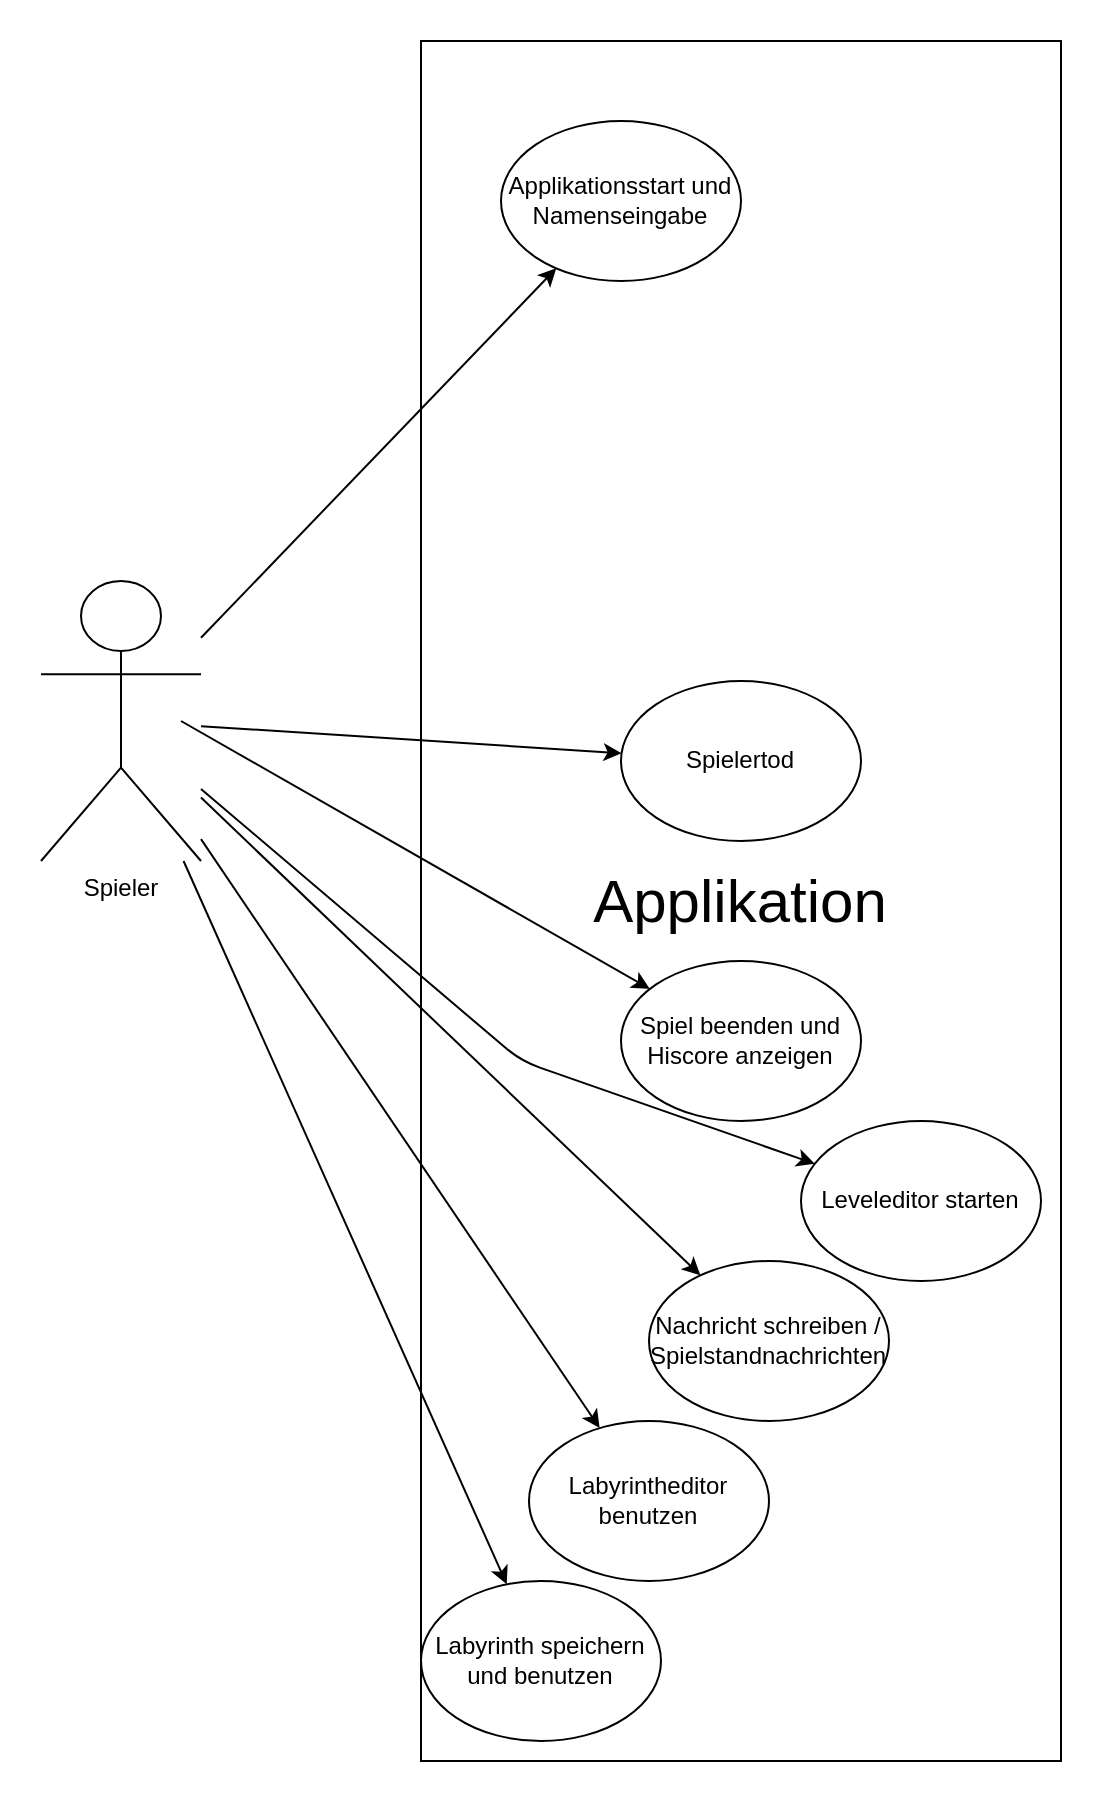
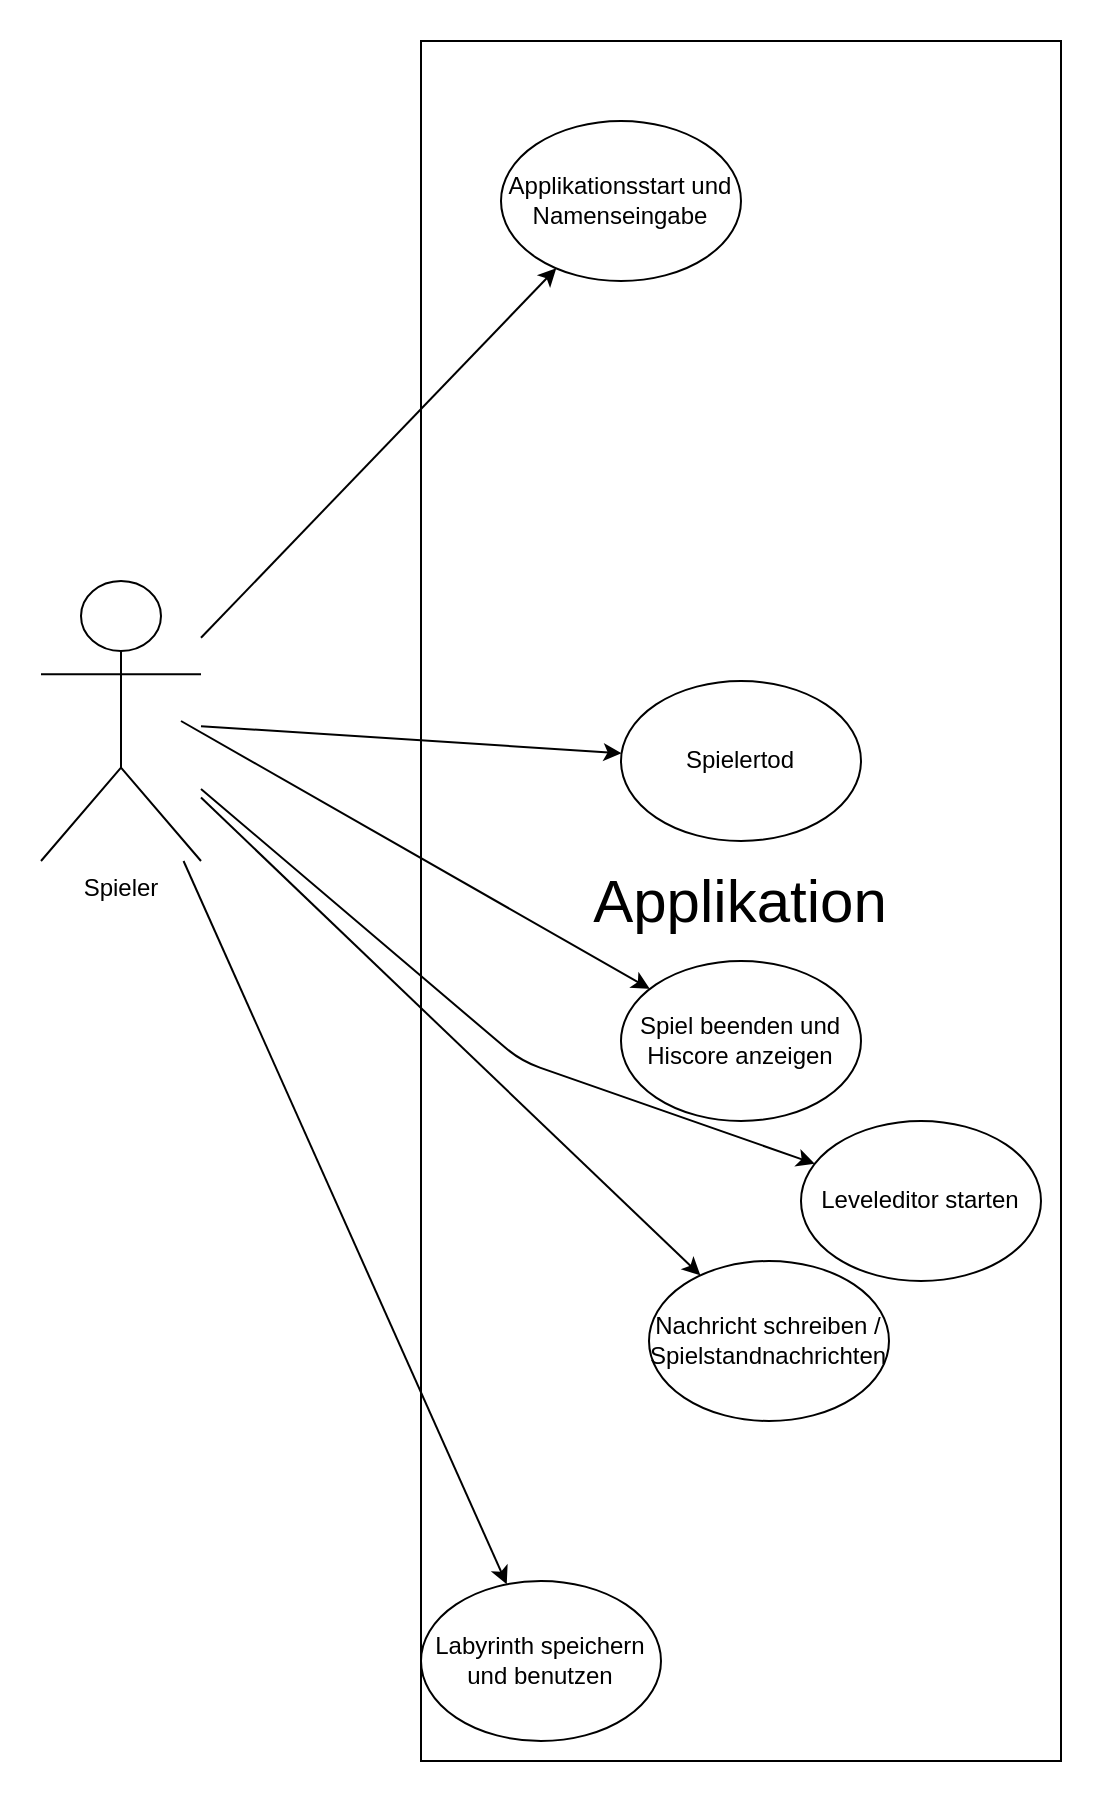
(397, 1128) -> none
(649, 1501) -> none
